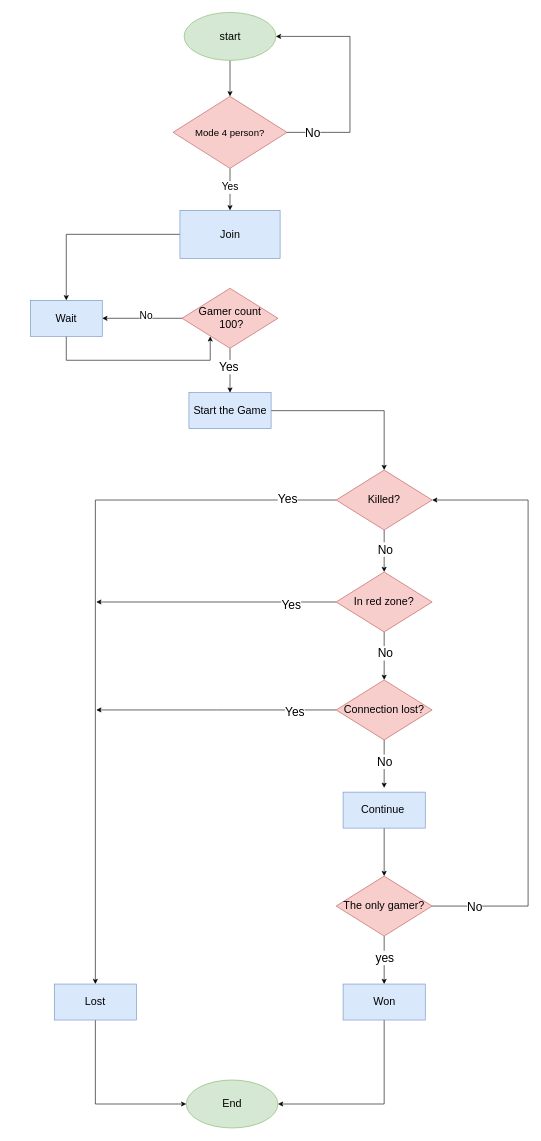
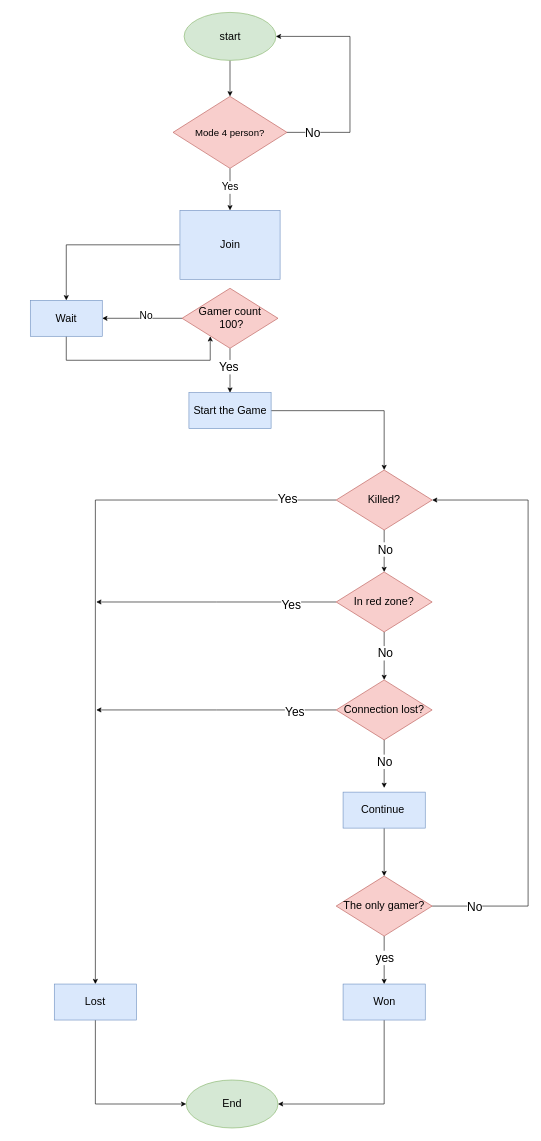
(230, 234) -> (230, 245)
